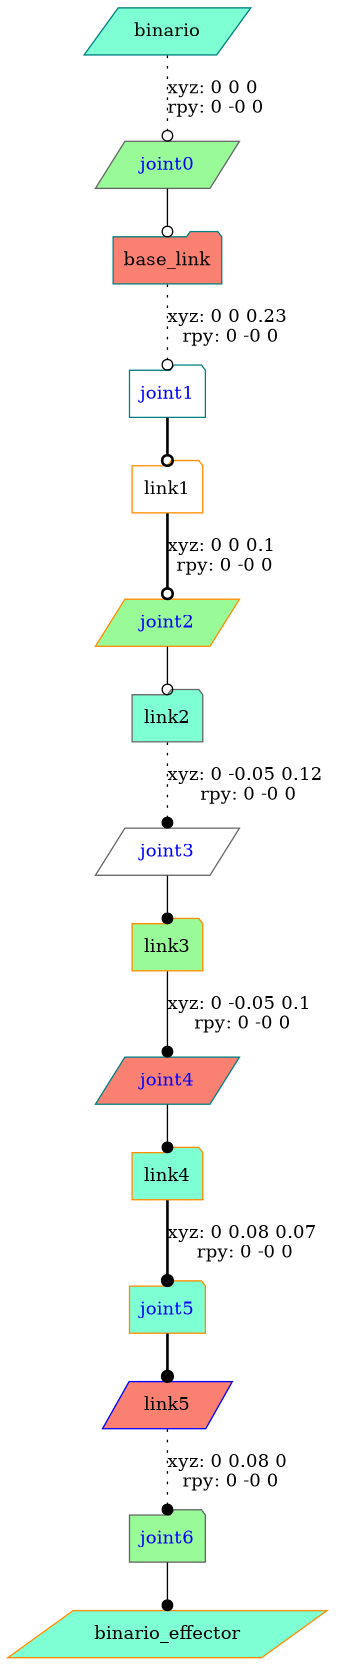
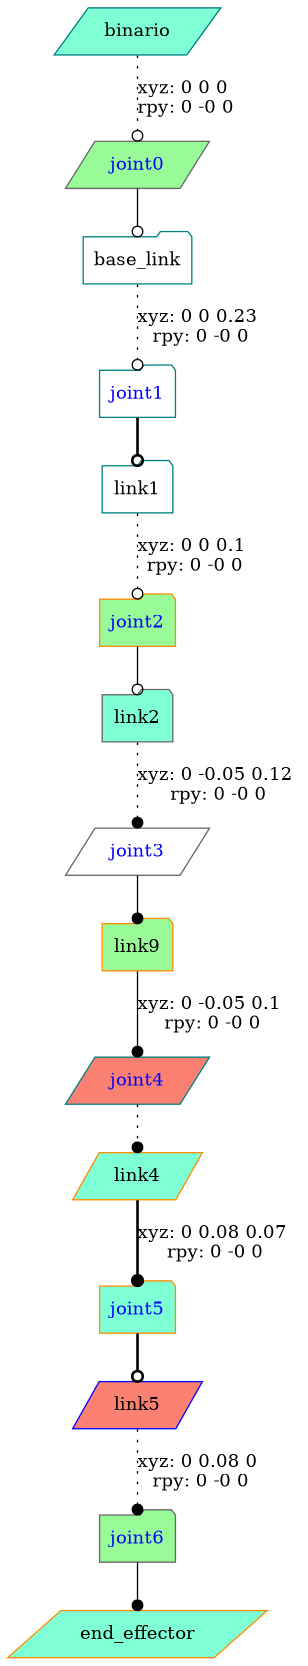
(167, 260) -> (138, 260)
(167, 489) -> (138, 489)
(167, 551) -> (138, 551)
(167, 623) -> (138, 623)
(167, 947) -> (138, 947)
(167, 1123) -> (138, 1123)
(167, 1176) -> (138, 1176)
(167, 1352) -> (138, 1352)
(167, 1634) -> (138, 1634)
